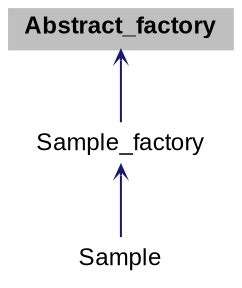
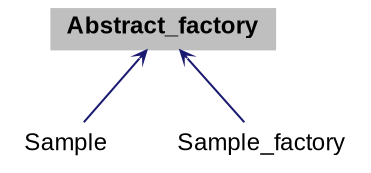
(121, 206) -> (112, 90)
